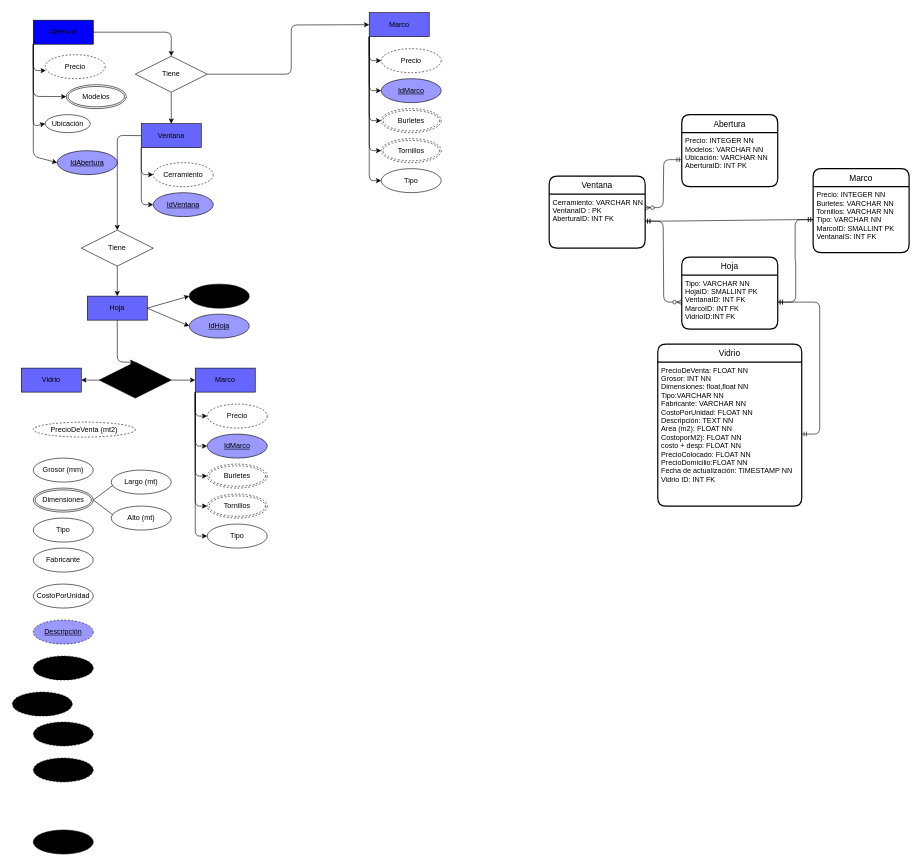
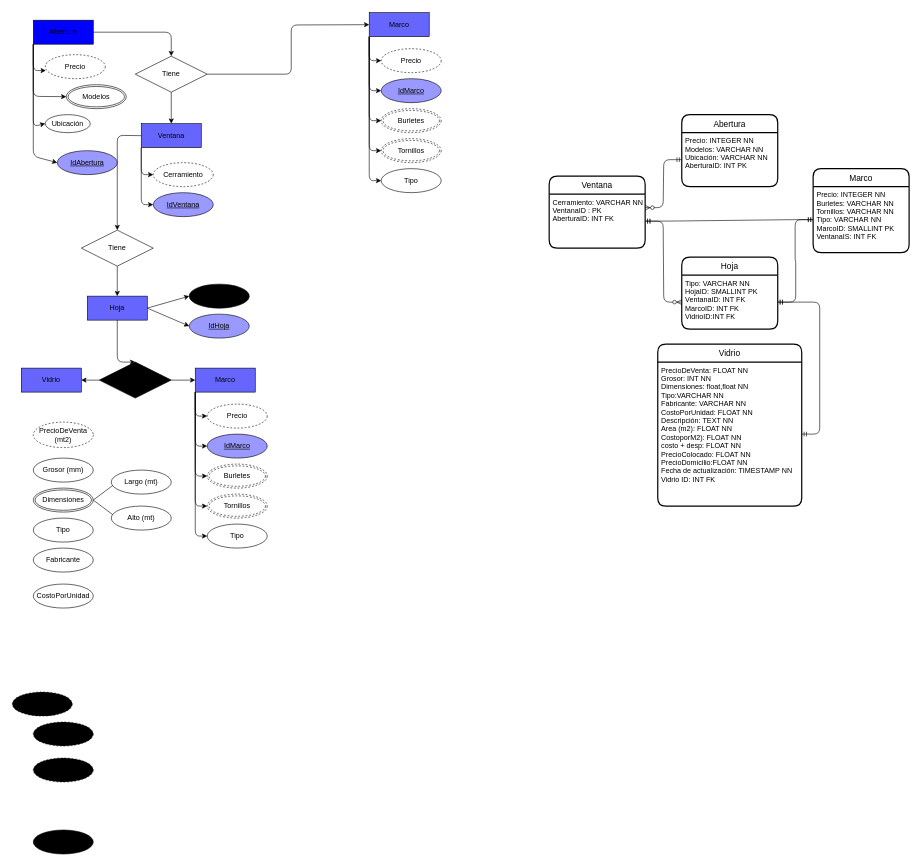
(84, 430) -> (63, 435)
(63, 632) -> none
(63, 668) -> none
